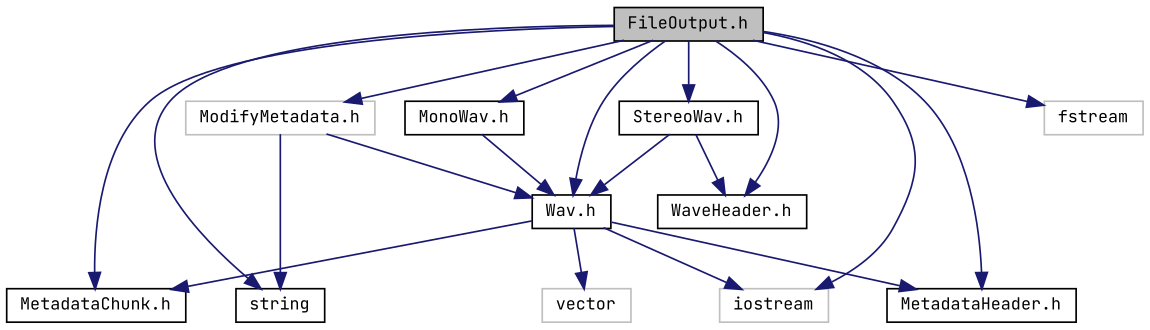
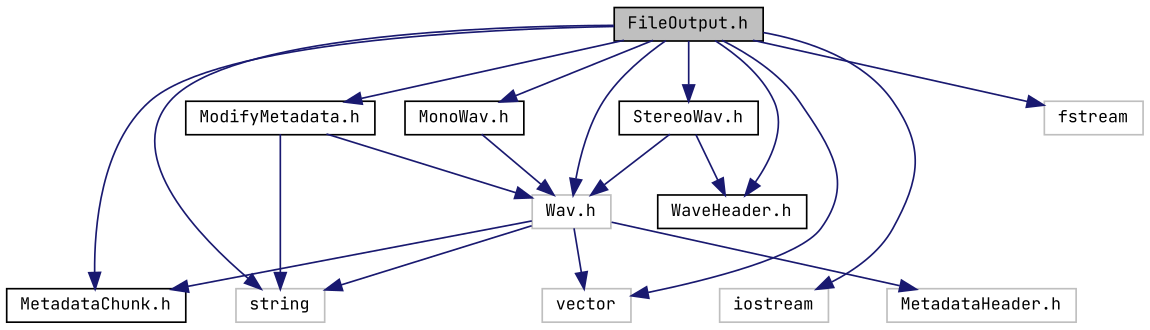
(926, 103) -> (833, 205)
(280, 118) -> (280, 118)
(572, 212) -> (572, 212)
(665, 255) -> (436, 255)
(280, 305) -> (280, 305)
(982, 305) -> (982, 305)
